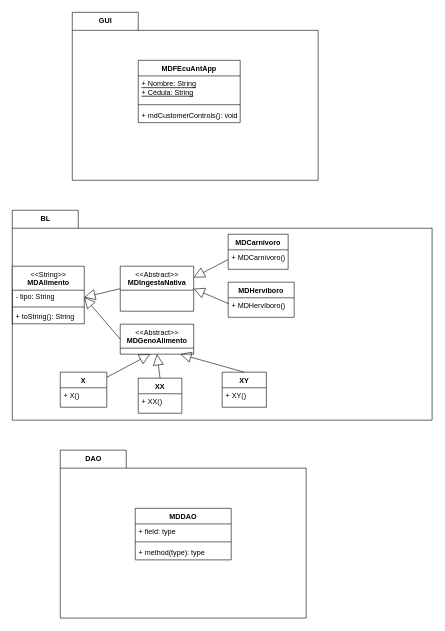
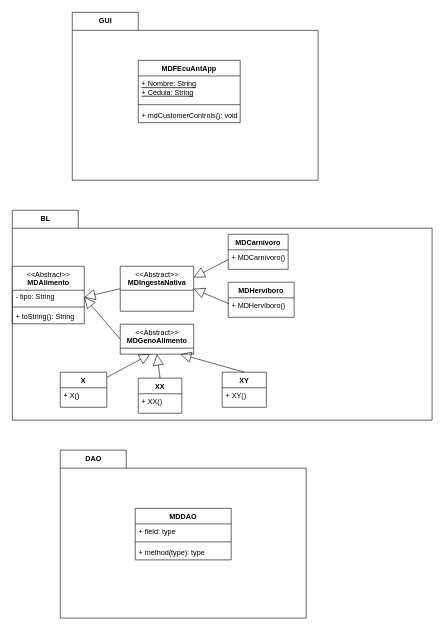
(49, 279) -> (49, 279)
